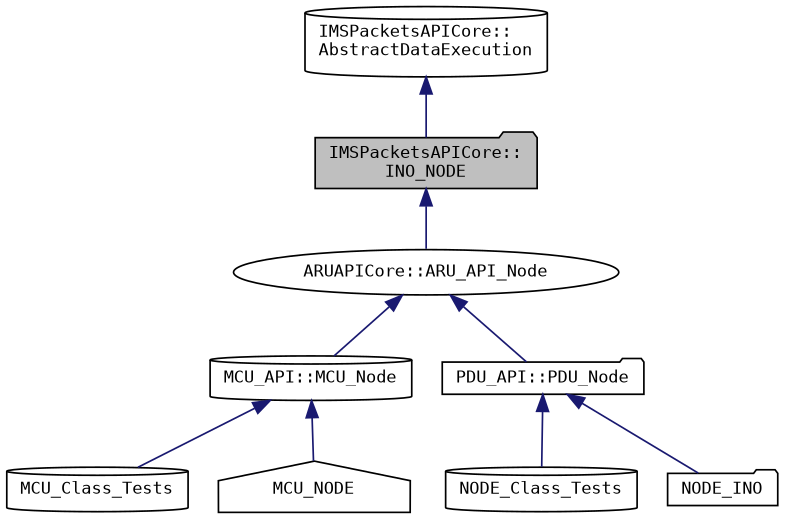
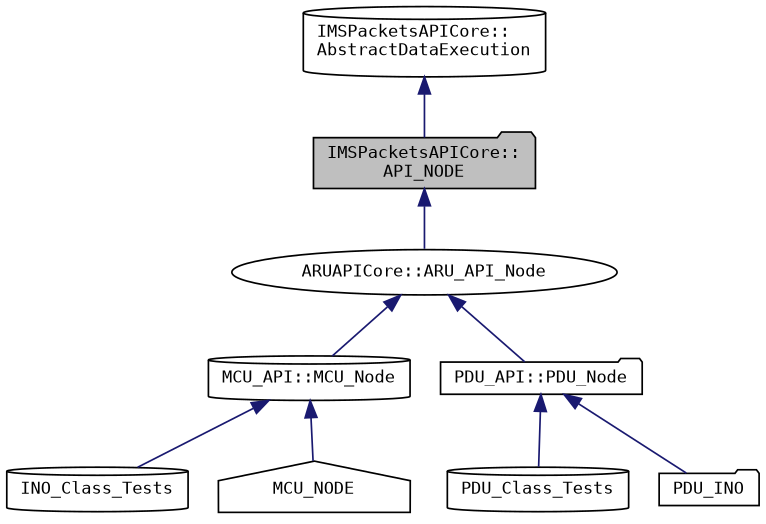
(426, 163) -> (424, 163)
(97, 489) -> (97, 489)
(541, 489) -> (538, 489)
(723, 489) -> (709, 489)
